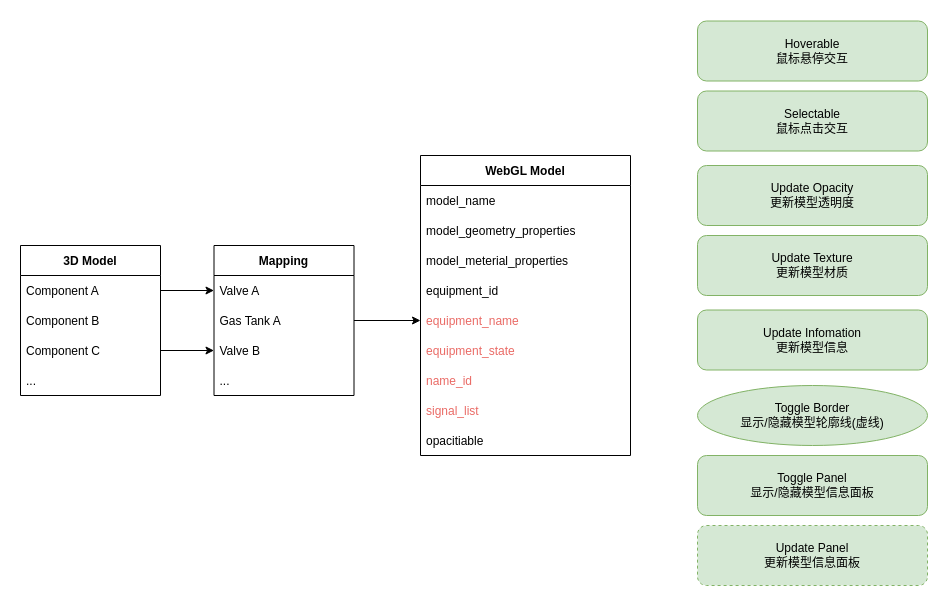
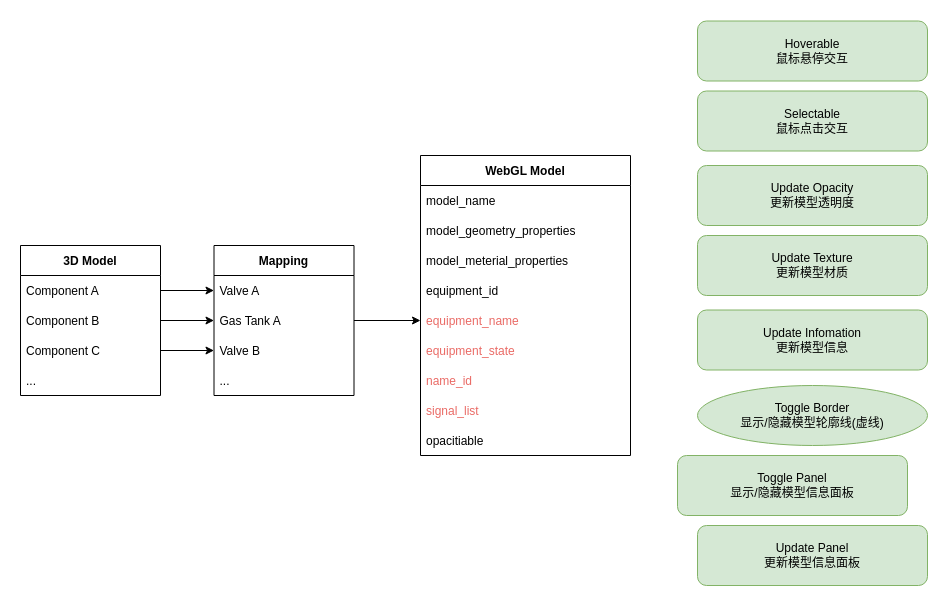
none -> (185, 321)
(813, 486) -> (793, 486)
(813, 556) -> (813, 556)
